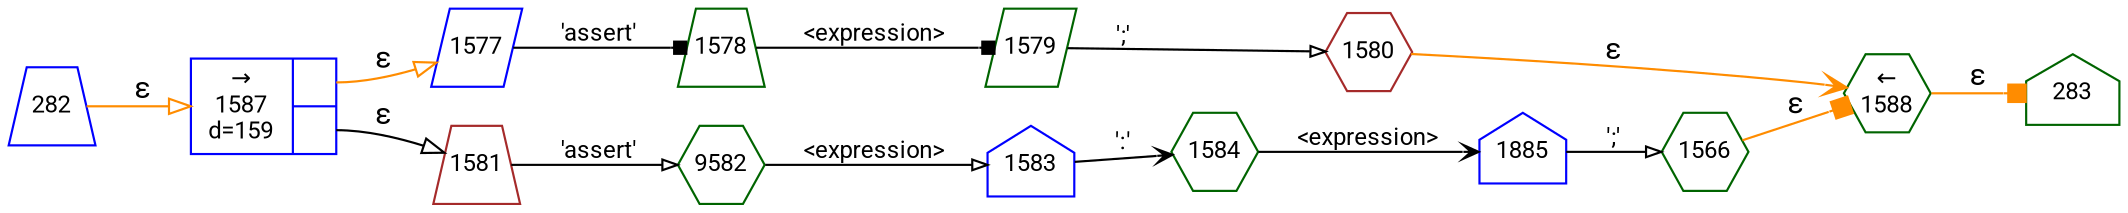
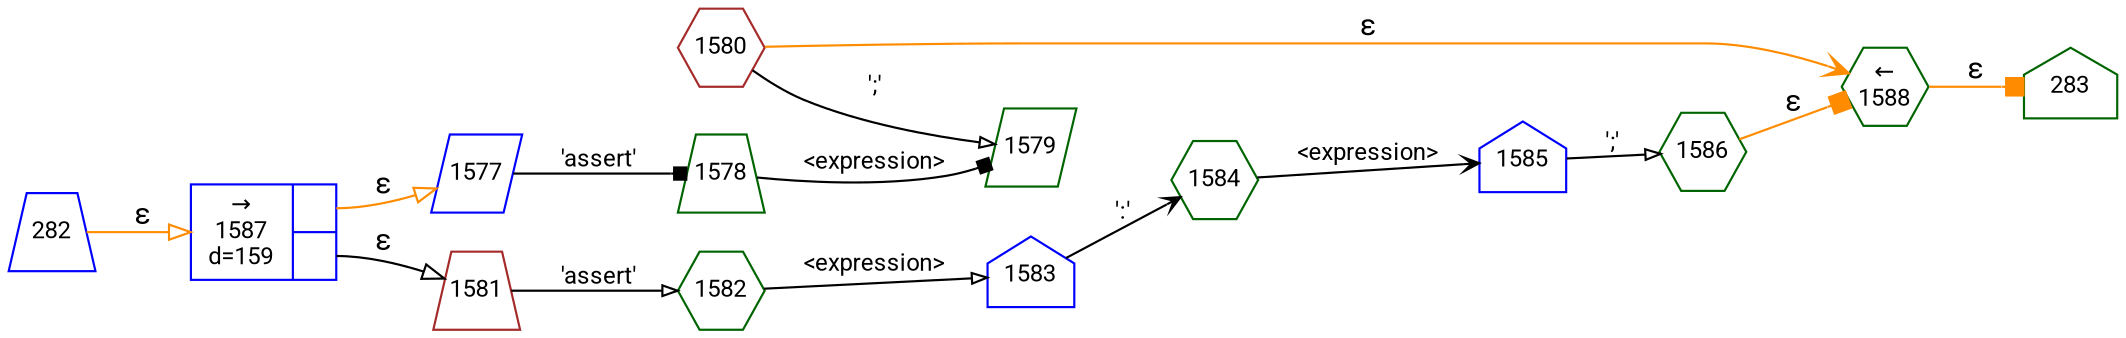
(1189, 50) -> (862, 119)
(1523, 152) -> (1523, 161)
(1705, 152) -> (1703, 152)
(721, 165) -> (721, 291)
